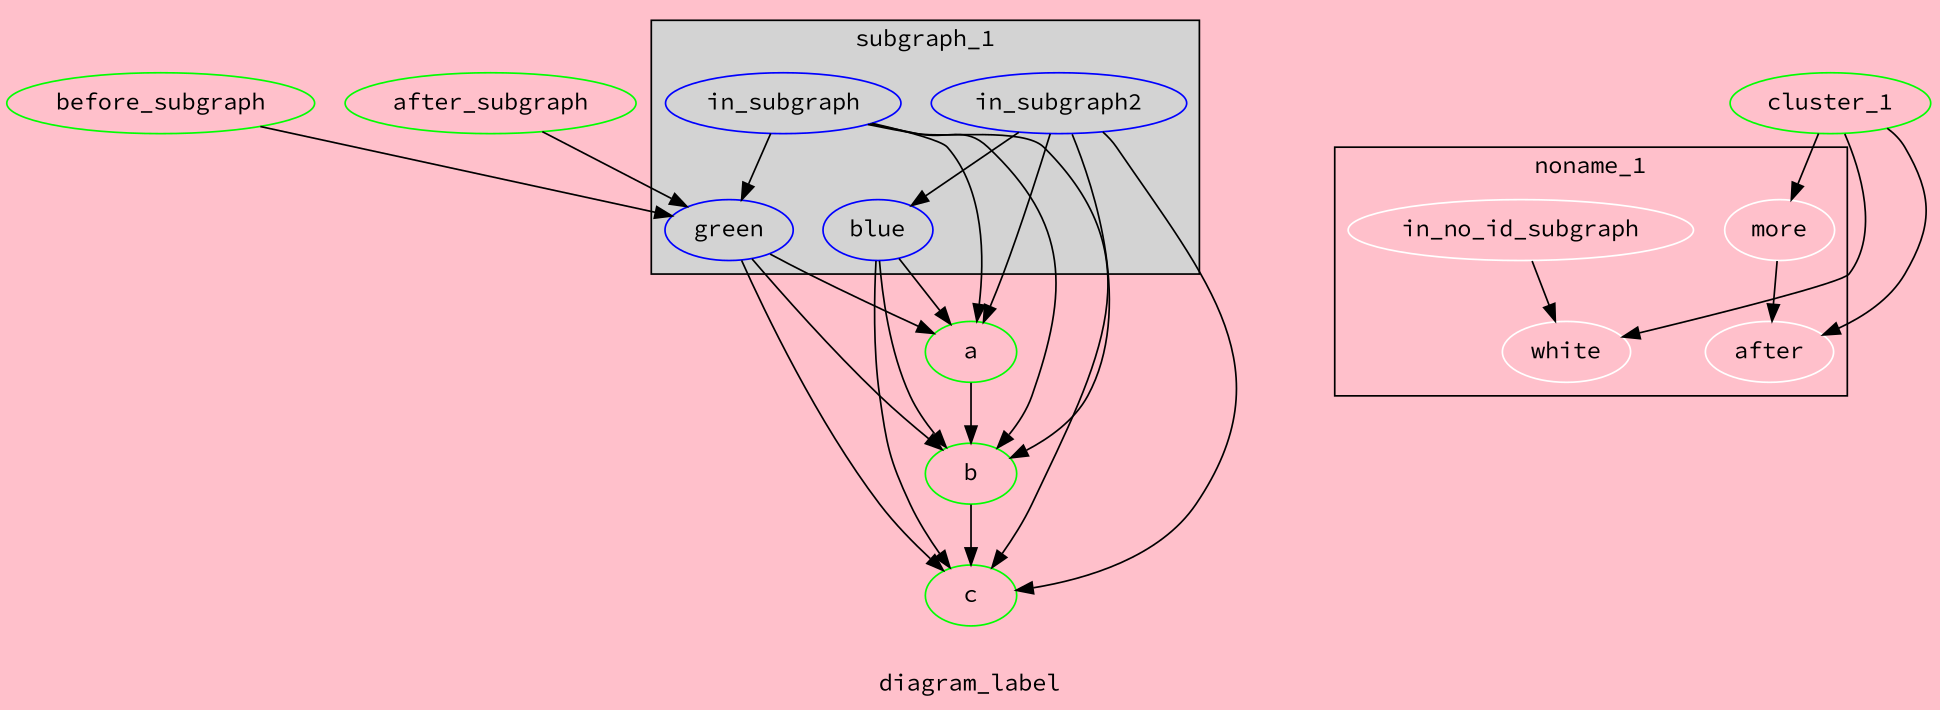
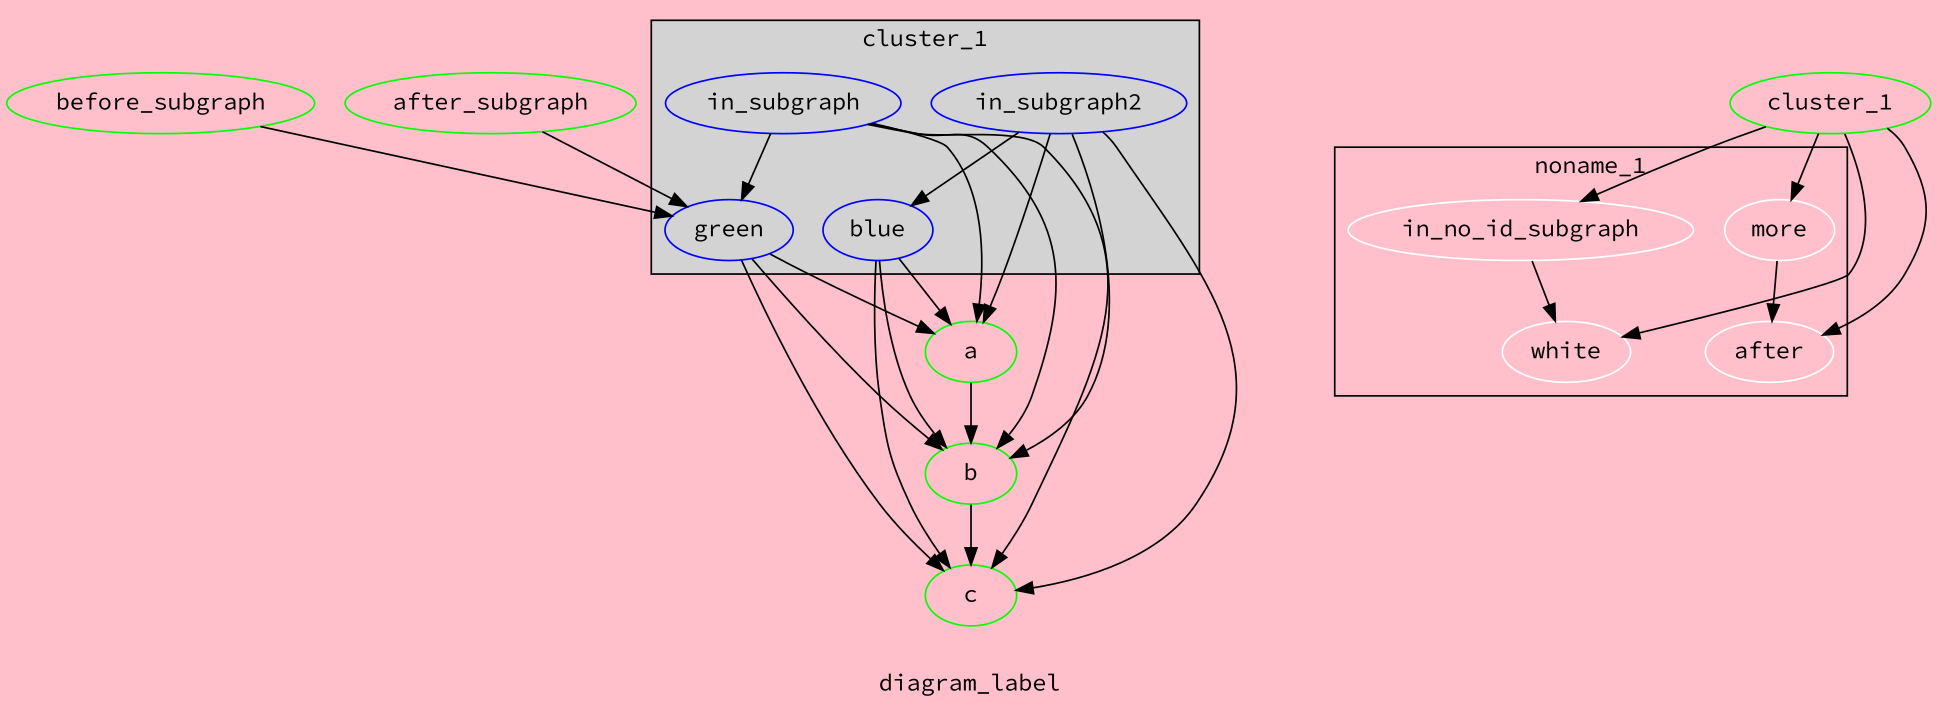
(925, 40) -> (925, 40)
none -> (1681, 159)
